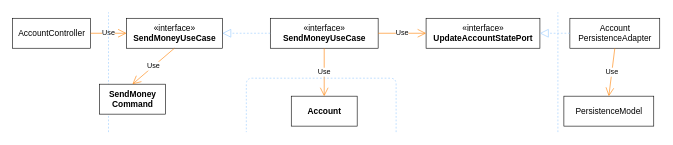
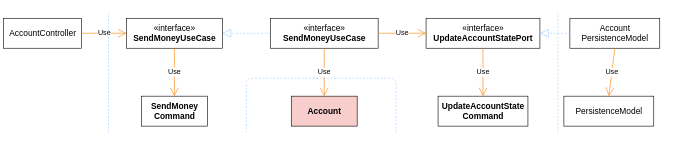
(51, 33) -> (42, 33)
(616, 33) -> (616, 33)
none -> (483, 71)
(132, 99) -> (174, 111)
(324, 111) -> (324, 111)
none -> (483, 111)
